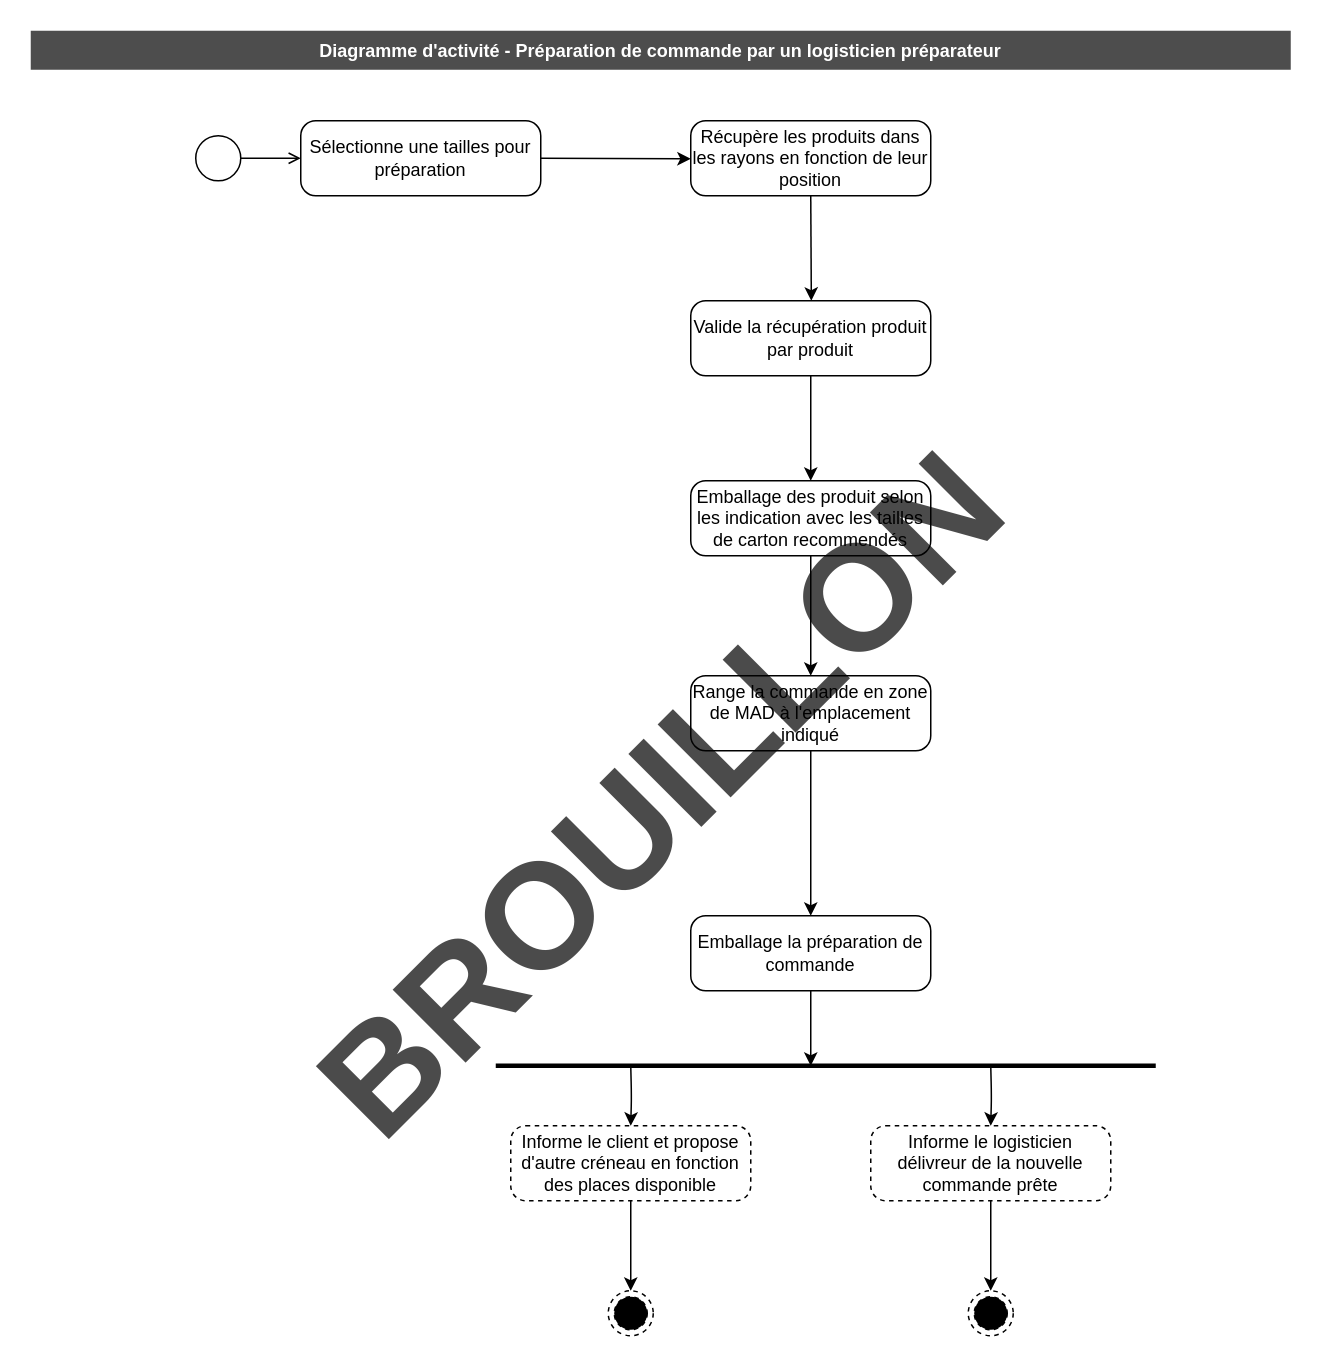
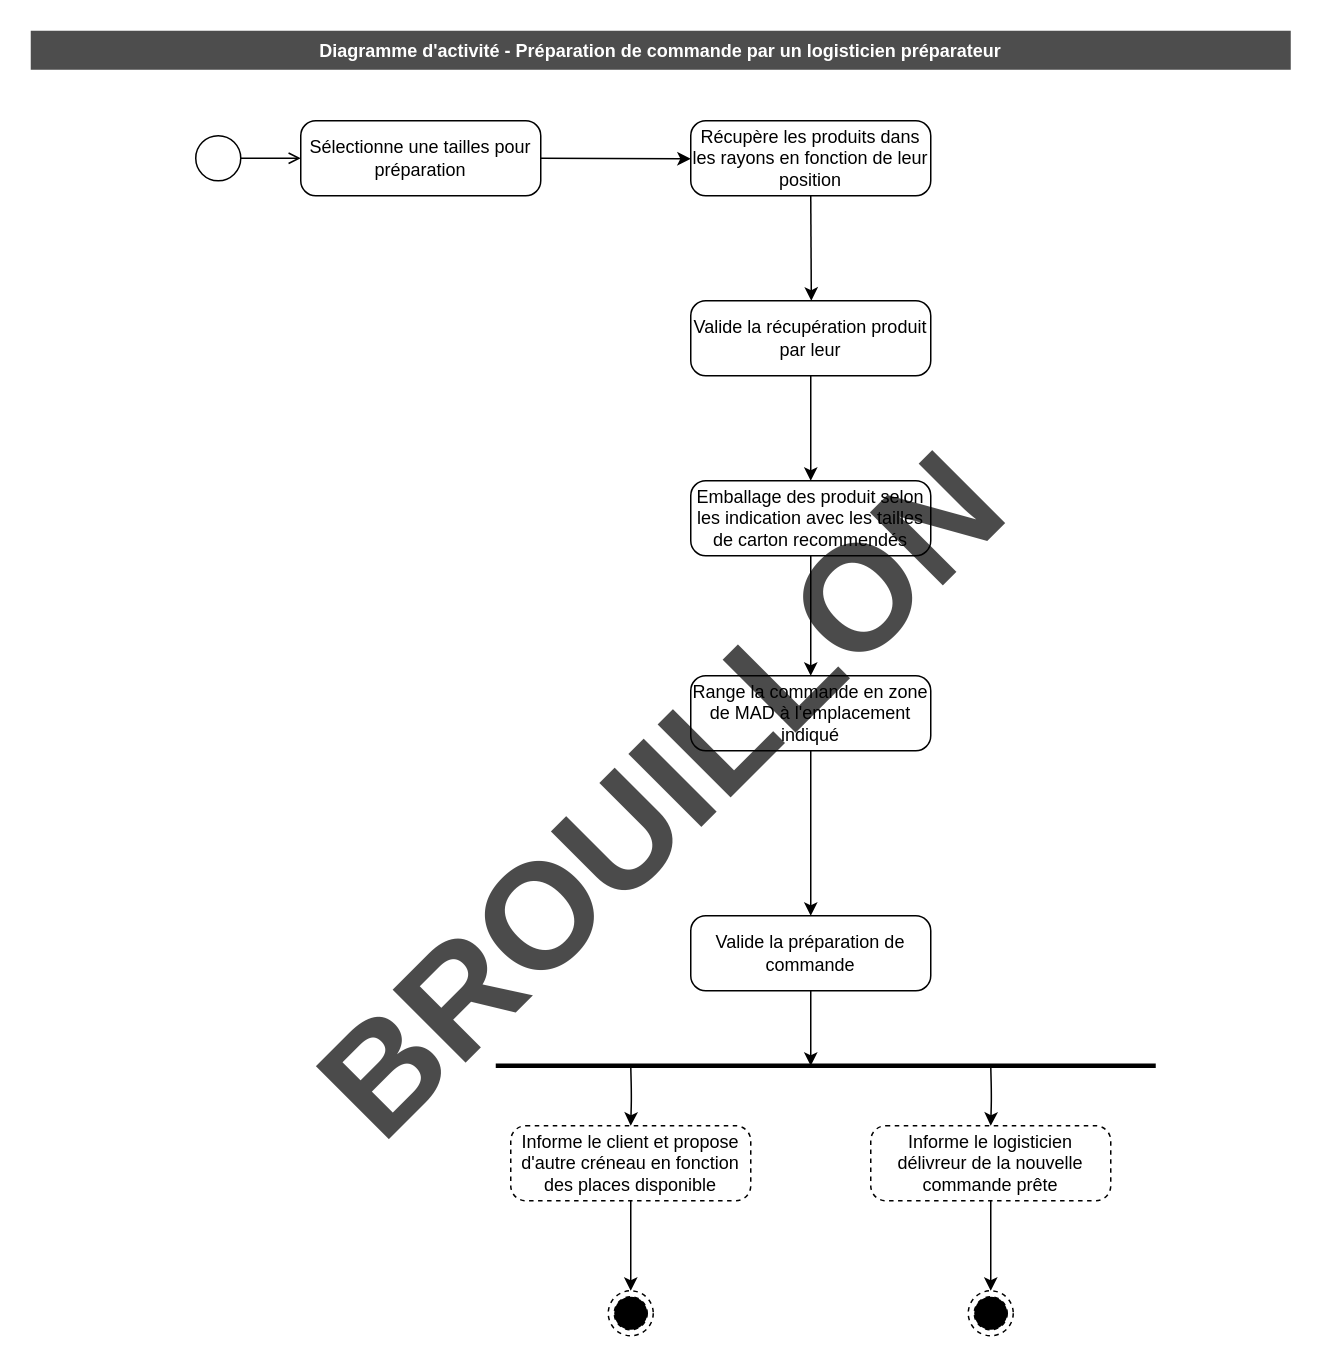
(811, 338) -> (811, 338)
(811, 953) -> (811, 953)
